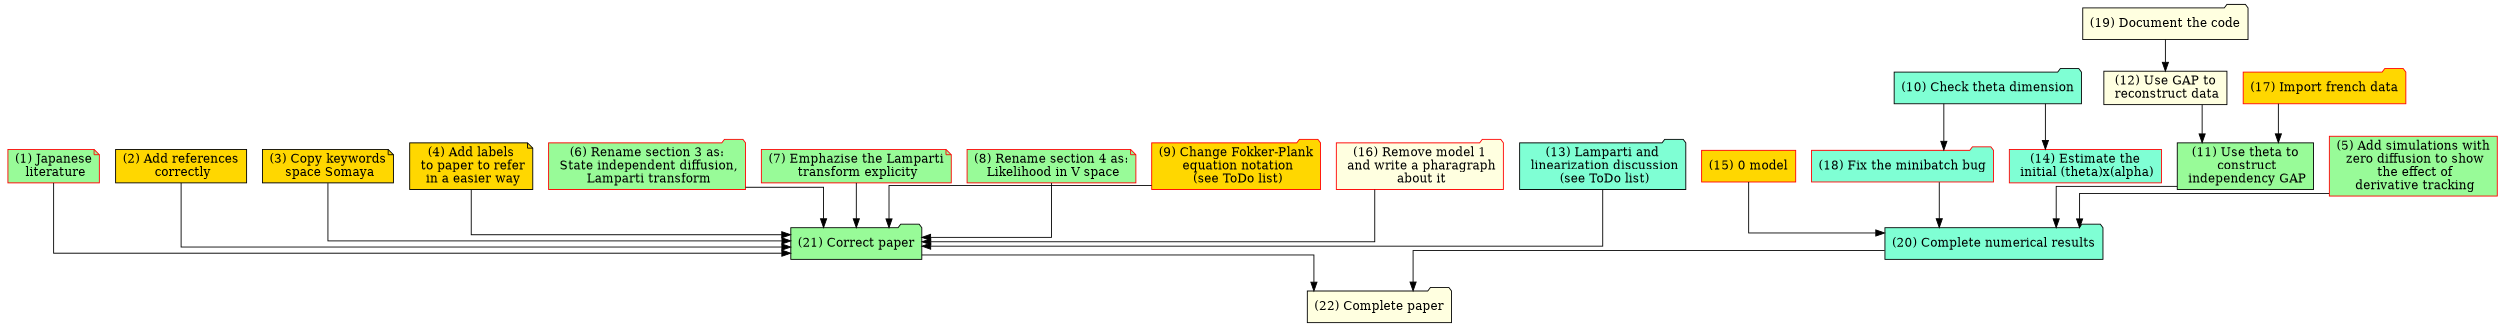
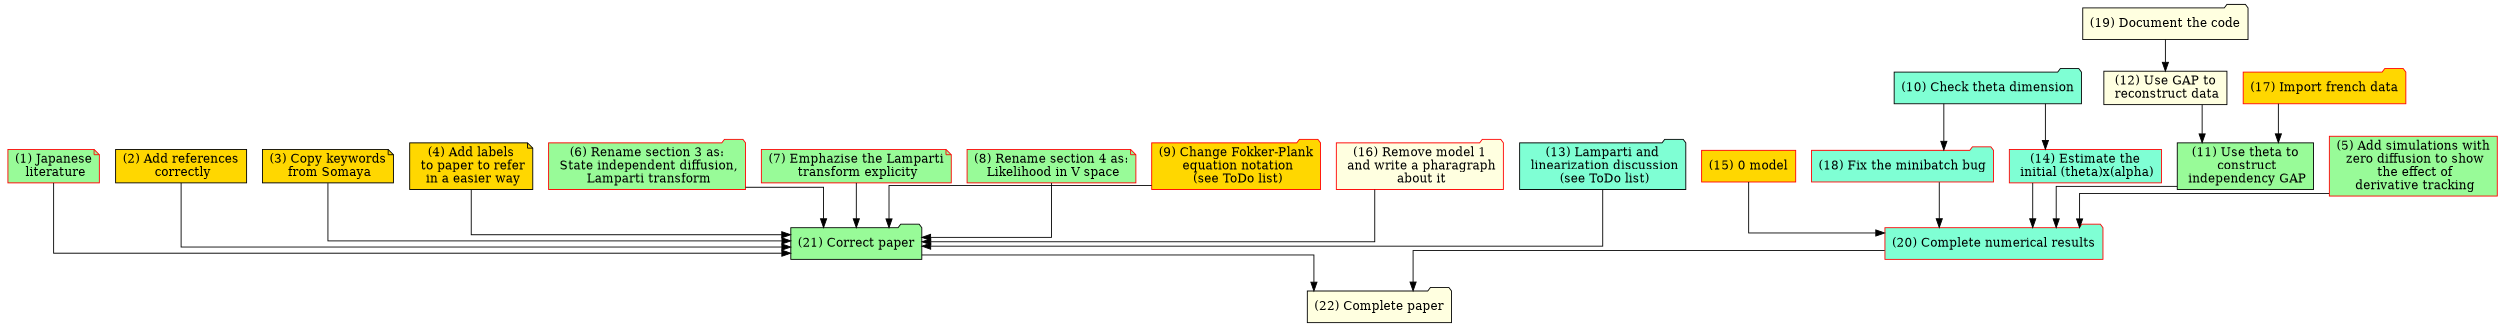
(328, 166) -> (328, 166)
none -> (2033, 201)
(1994, 244) -> (1994, 244)
